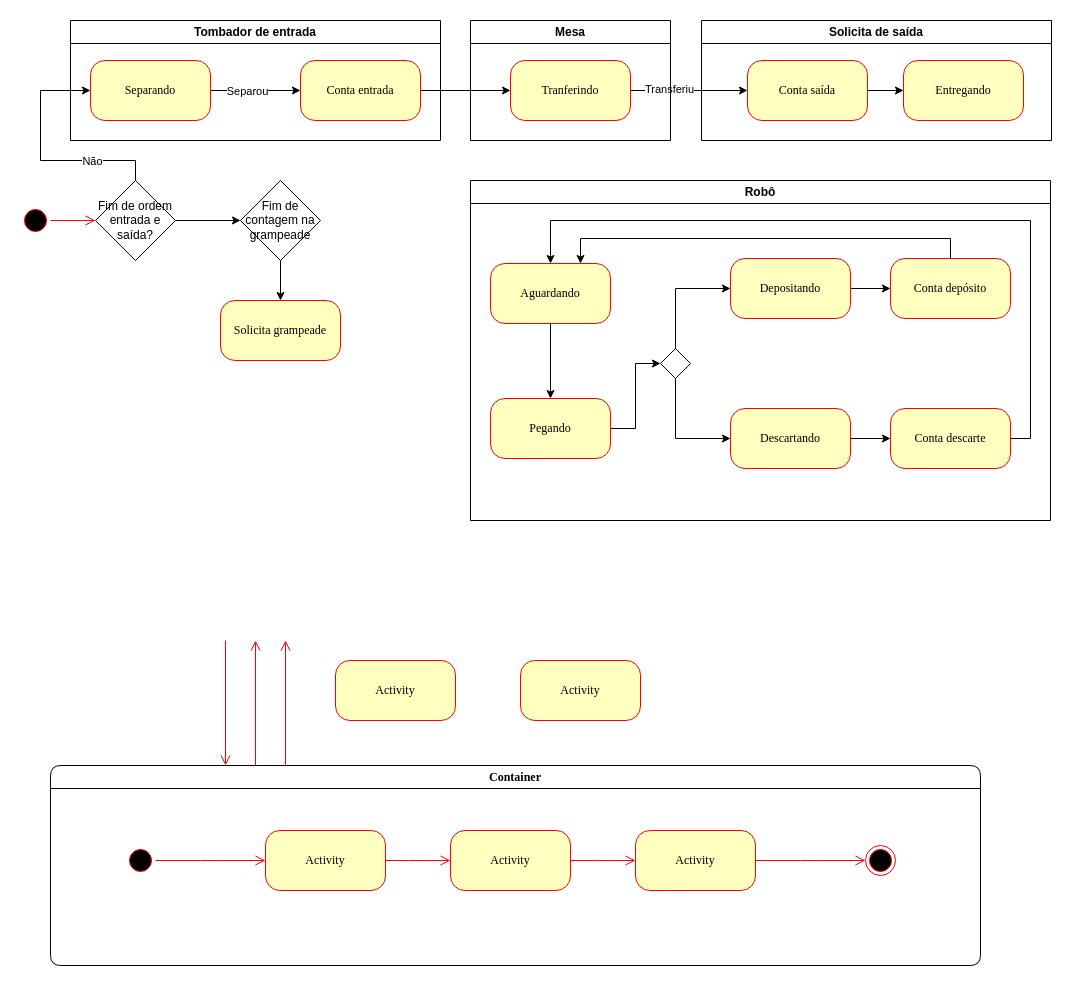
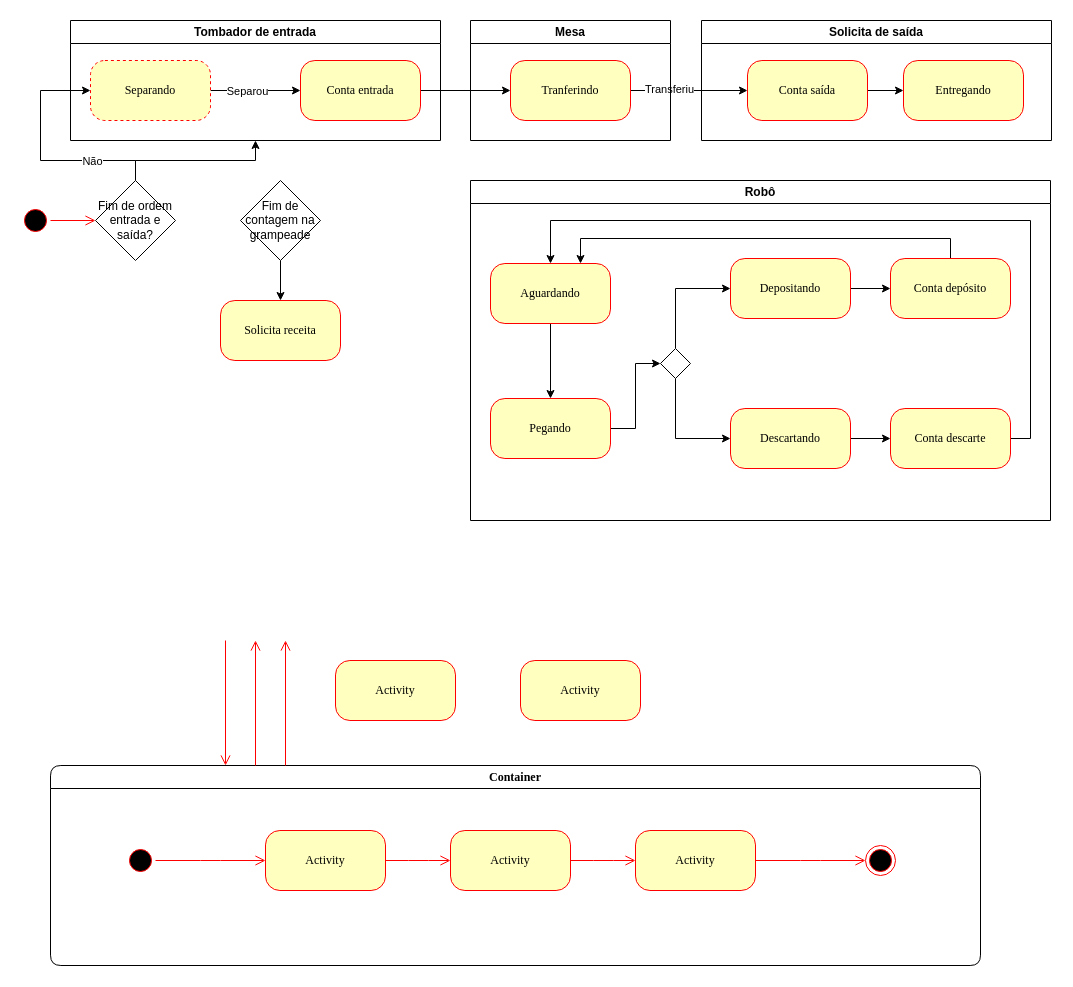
(151, 91) -> (151, 91)
(205, 221) -> (203, 161)
(281, 331) -> (281, 331)
